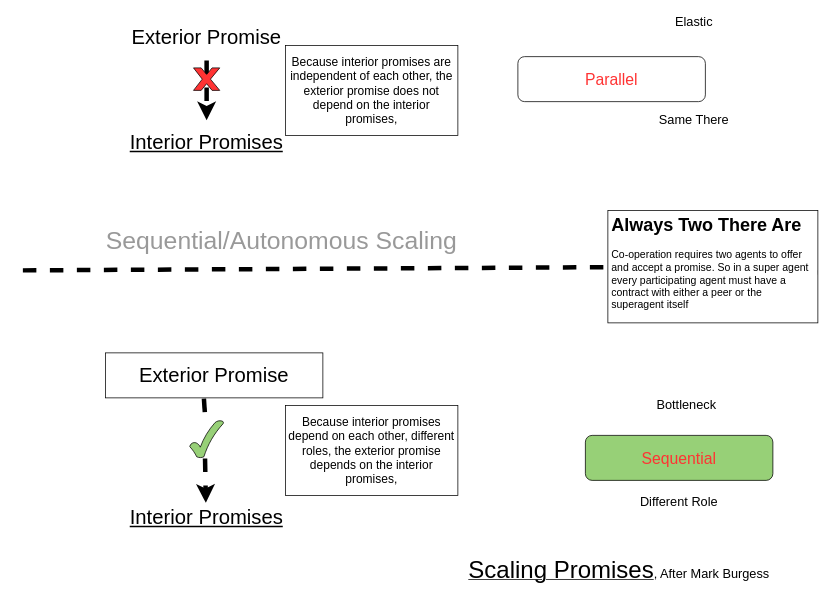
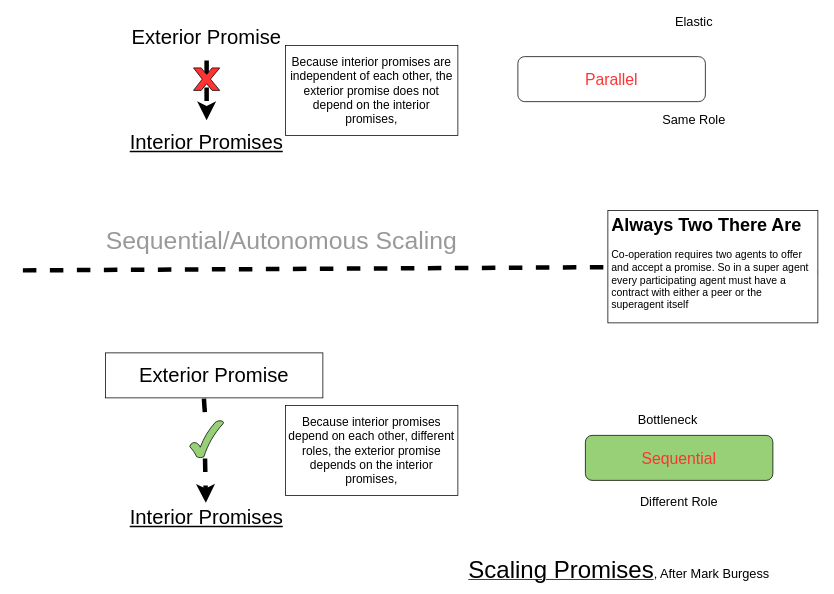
(694, 120) -> (694, 120)
(687, 405) -> (668, 420)
